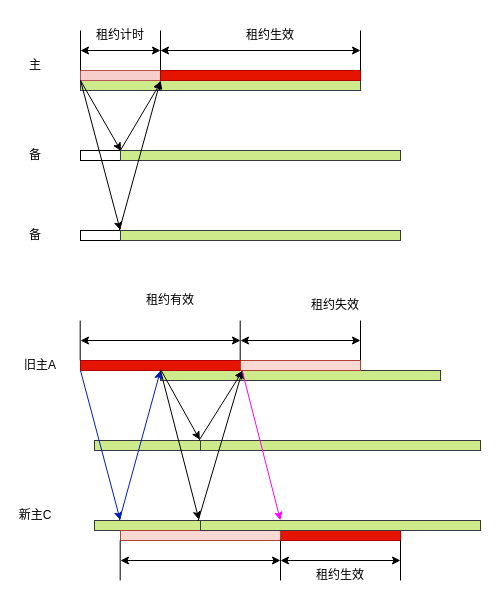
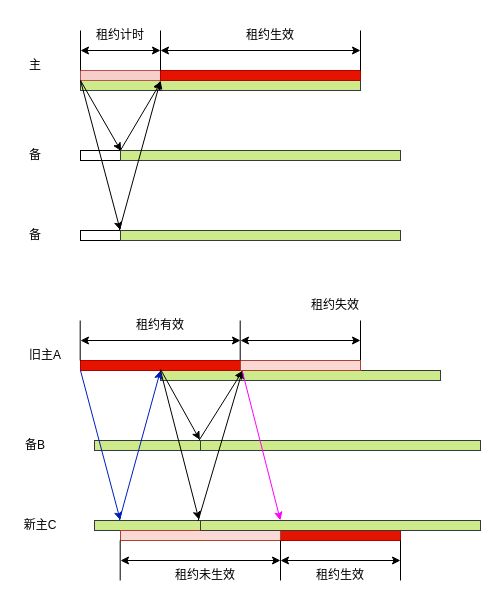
(171, 301) -> (161, 326)
(41, 366) -> (46, 356)
none -> (36, 446)
(36, 516) -> (41, 526)
none -> (206, 576)
